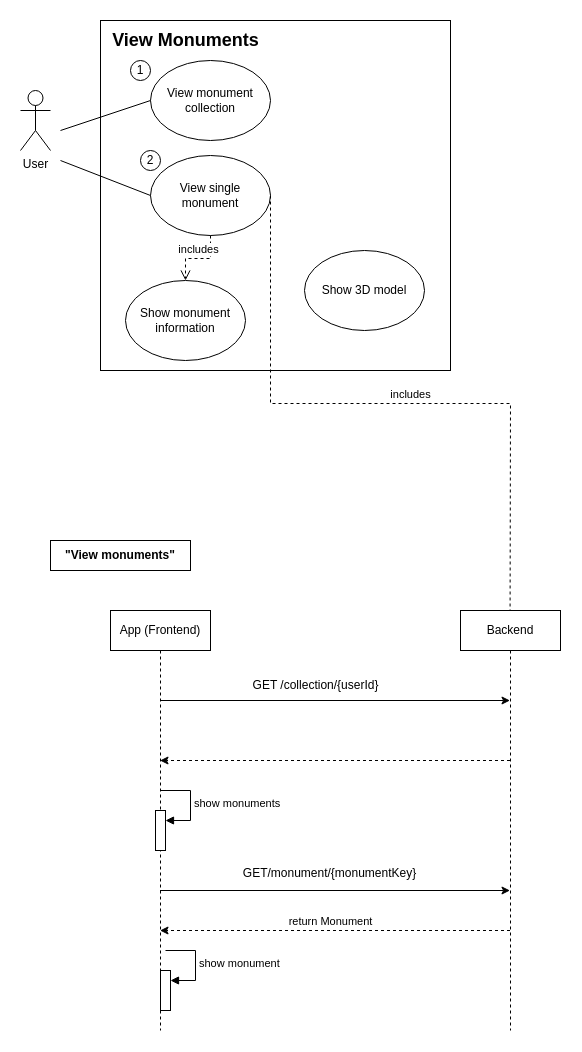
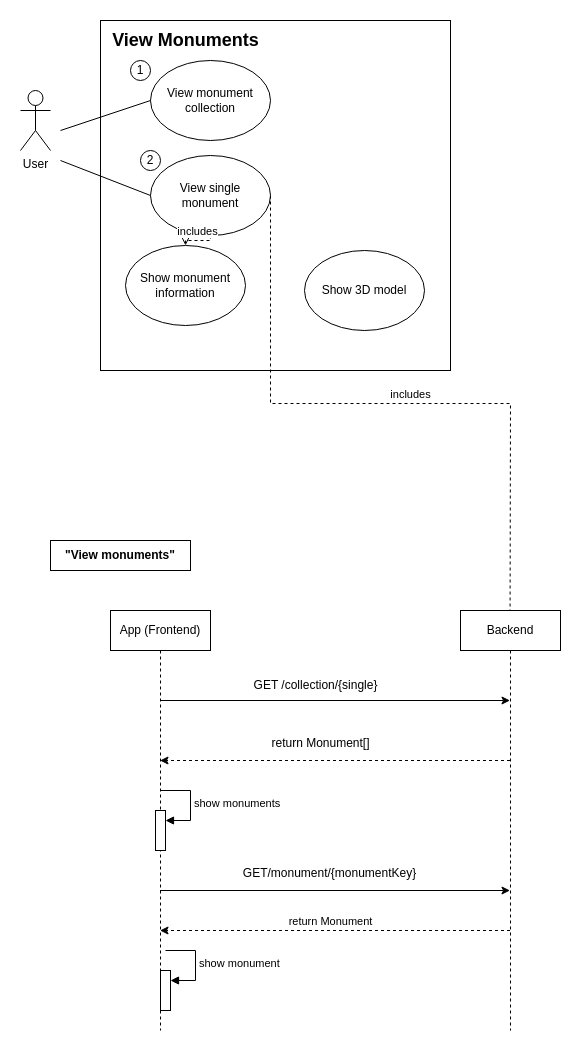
(186, 321) -> (186, 286)
(316, 686) -> (316, 686)
none -> (321, 744)
